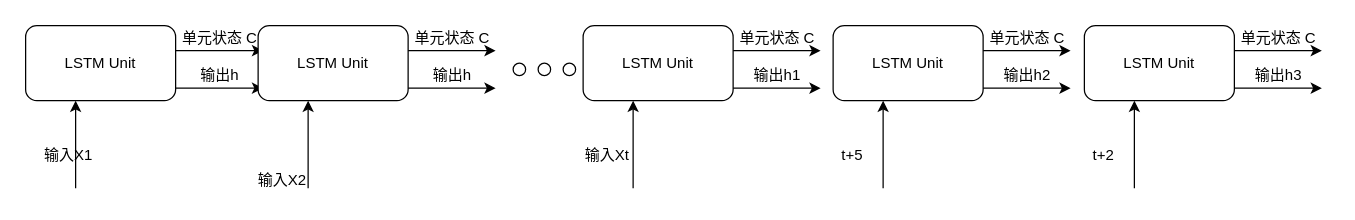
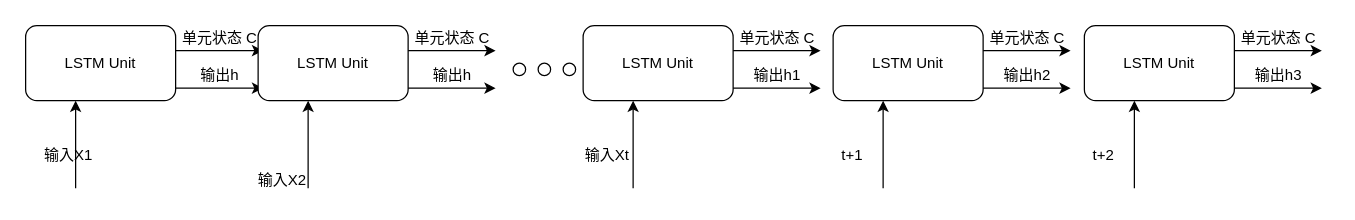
(853, 156) -> (853, 156)
